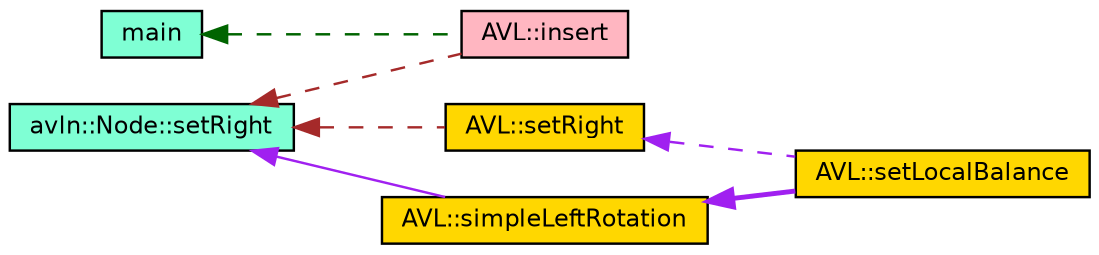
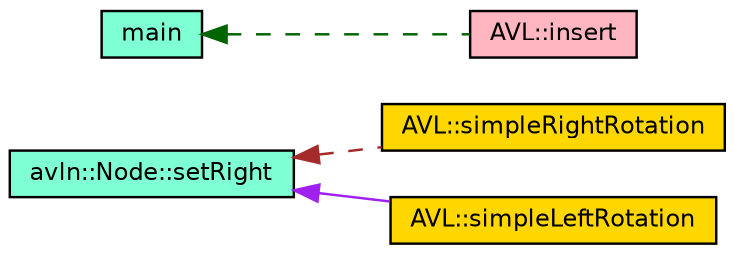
(369, 76) -> none
(545, 127) -> (553, 127)
(943, 174) -> none
